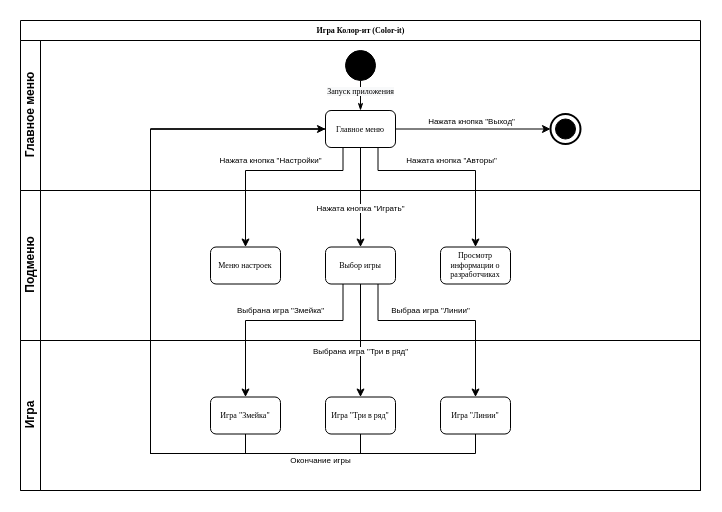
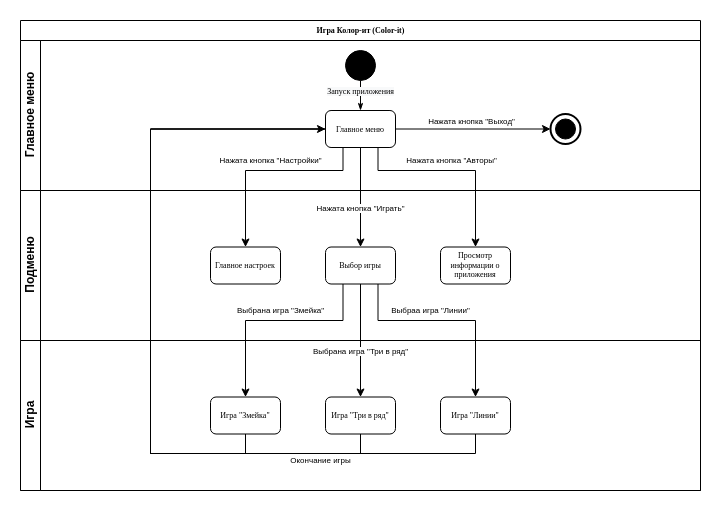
(246, 266) -> (246, 266)
(476, 266) -> (476, 266)
